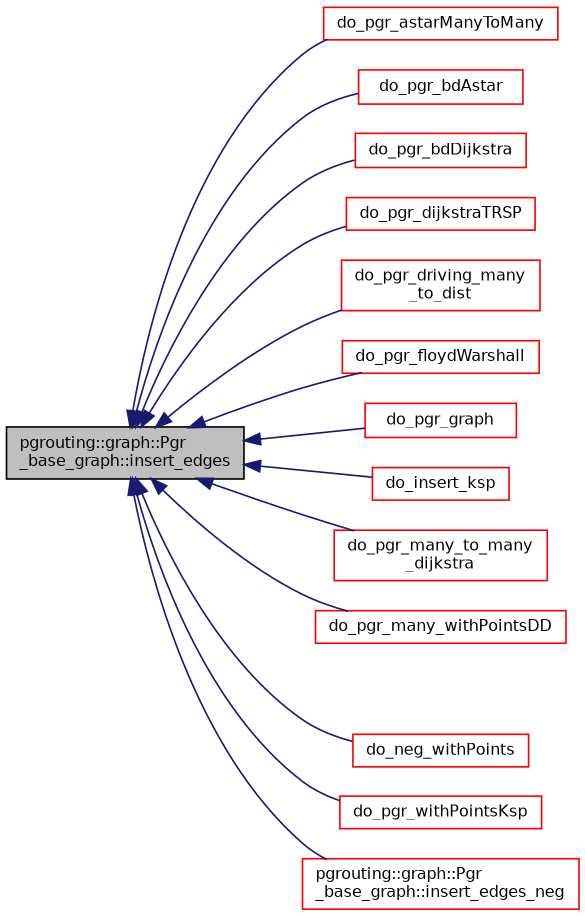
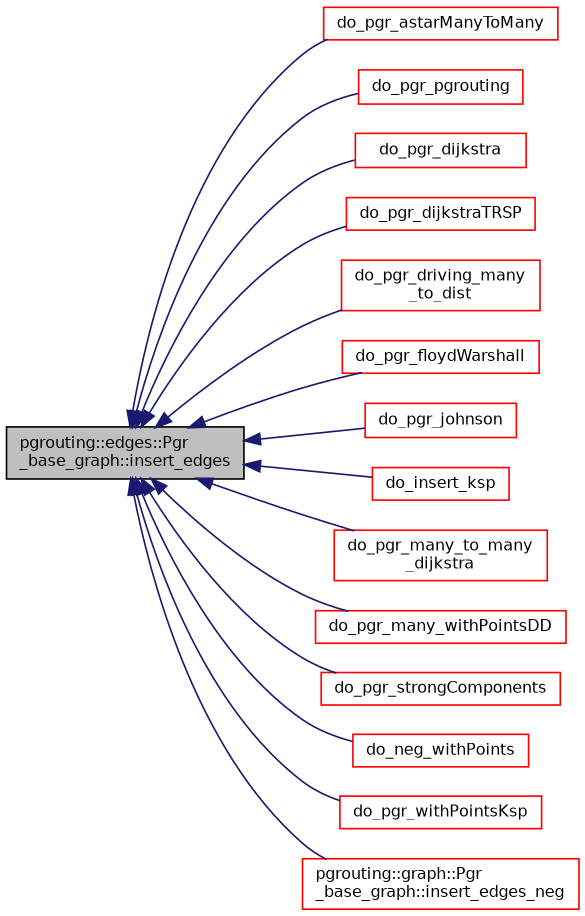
(441, 87) -> (441, 87)
(441, 150) -> (441, 150)
(441, 420) -> (441, 420)
(125, 453) -> (125, 453)
none -> (441, 689)
